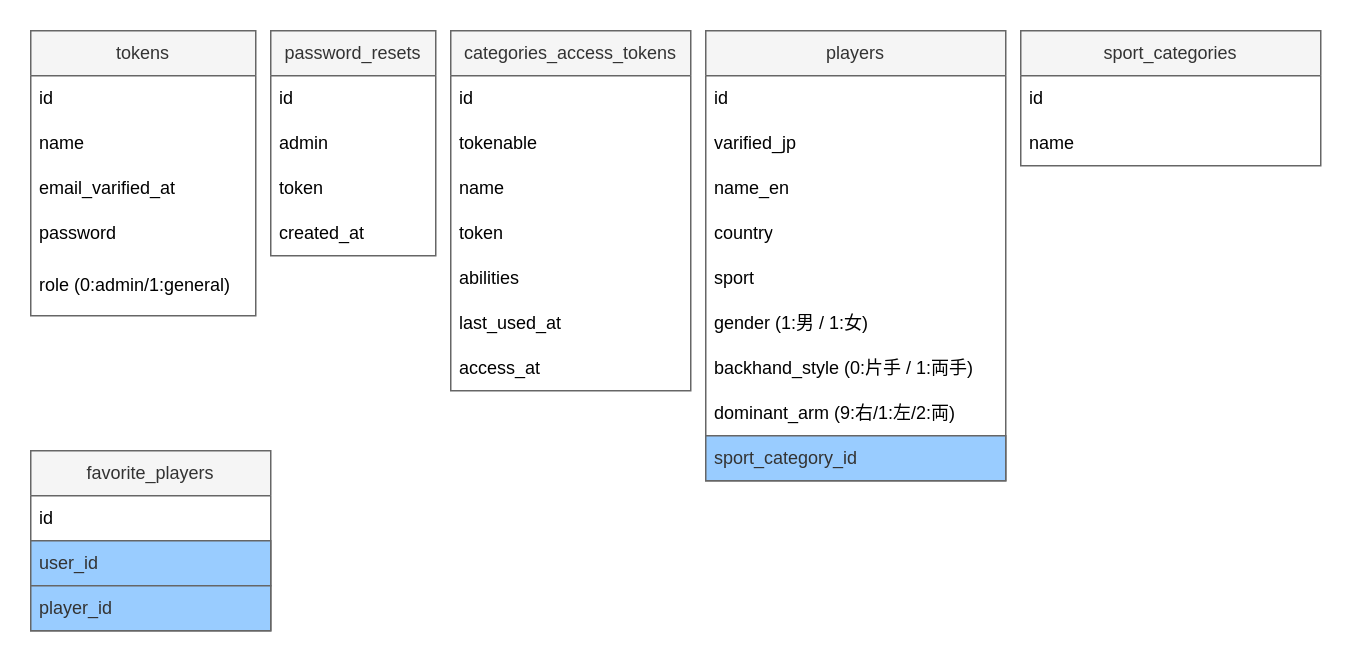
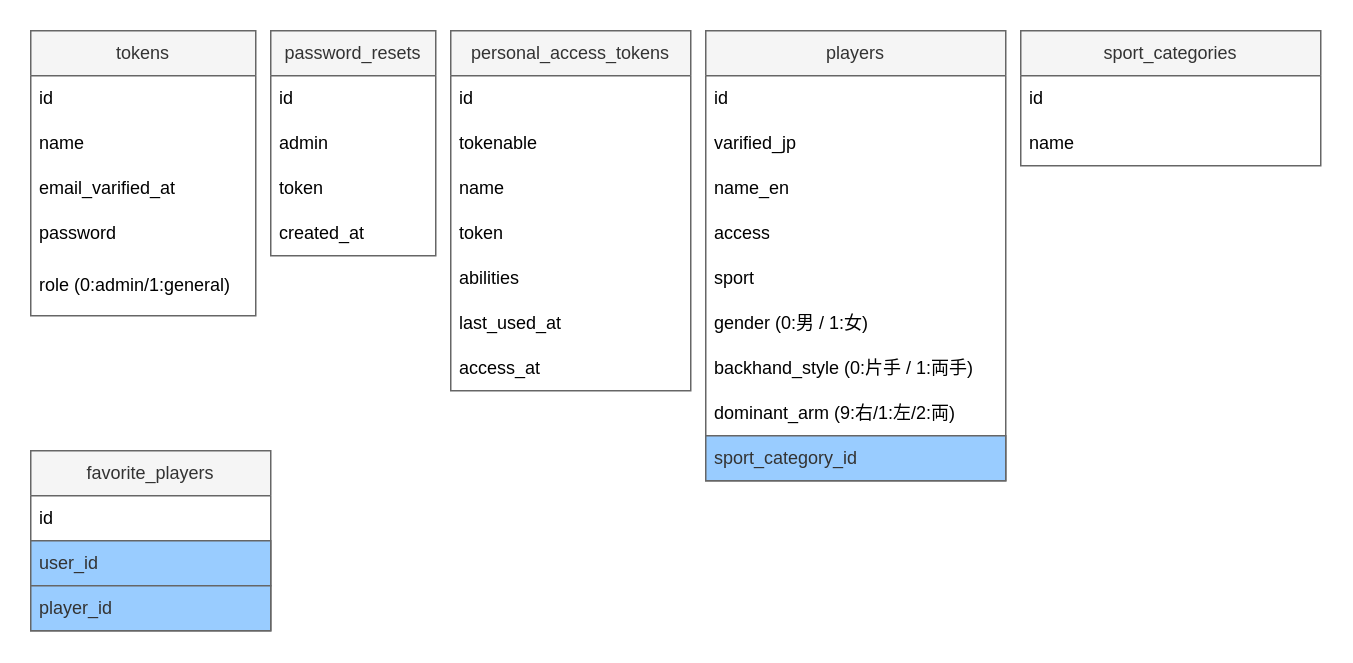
(571, 53) -> (571, 53)
(750, 233) -> (745, 233)
(802, 323) -> (802, 323)
